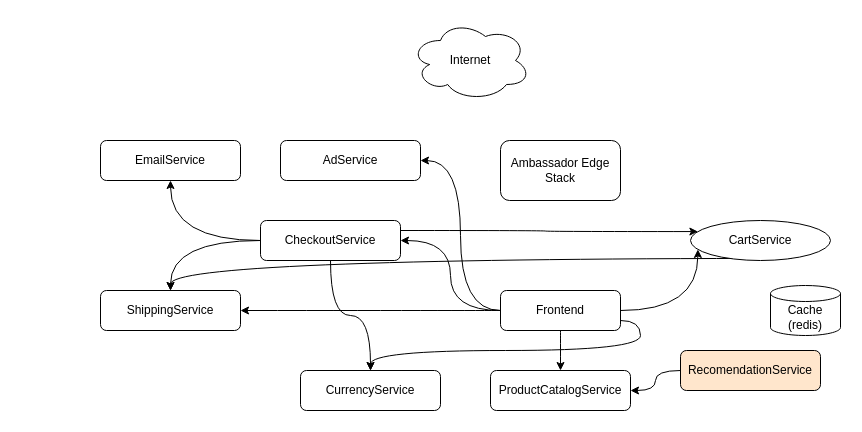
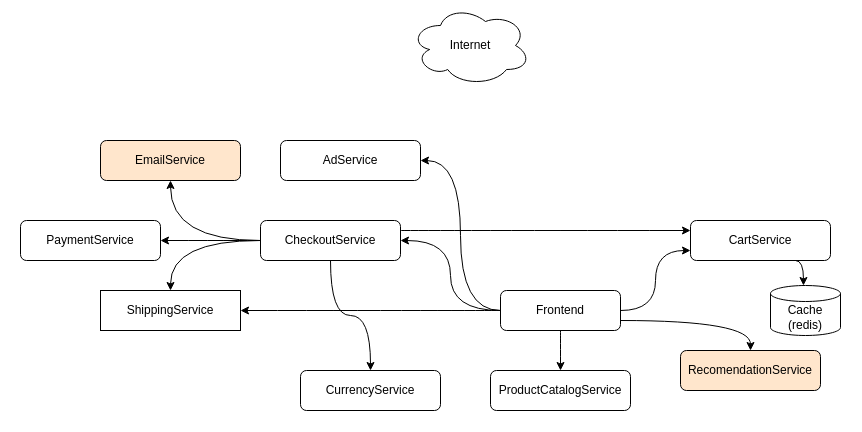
(471, 61) -> (471, 46)
(171, 161) -> (171, 161)
(561, 171) -> none
none -> (91, 241)
none -> (202, 241)
(761, 241) -> (761, 241)
(460, 261) -> (802, 268)
(171, 311) -> (171, 311)
(518, 350) -> (688, 323)
(658, 375) -> none
